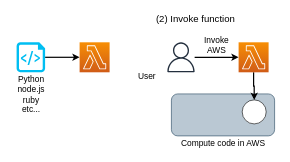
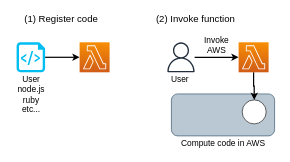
none -> (61, 18)
(147, 76) -> (180, 79)
(31, 95) -> (31, 95)
